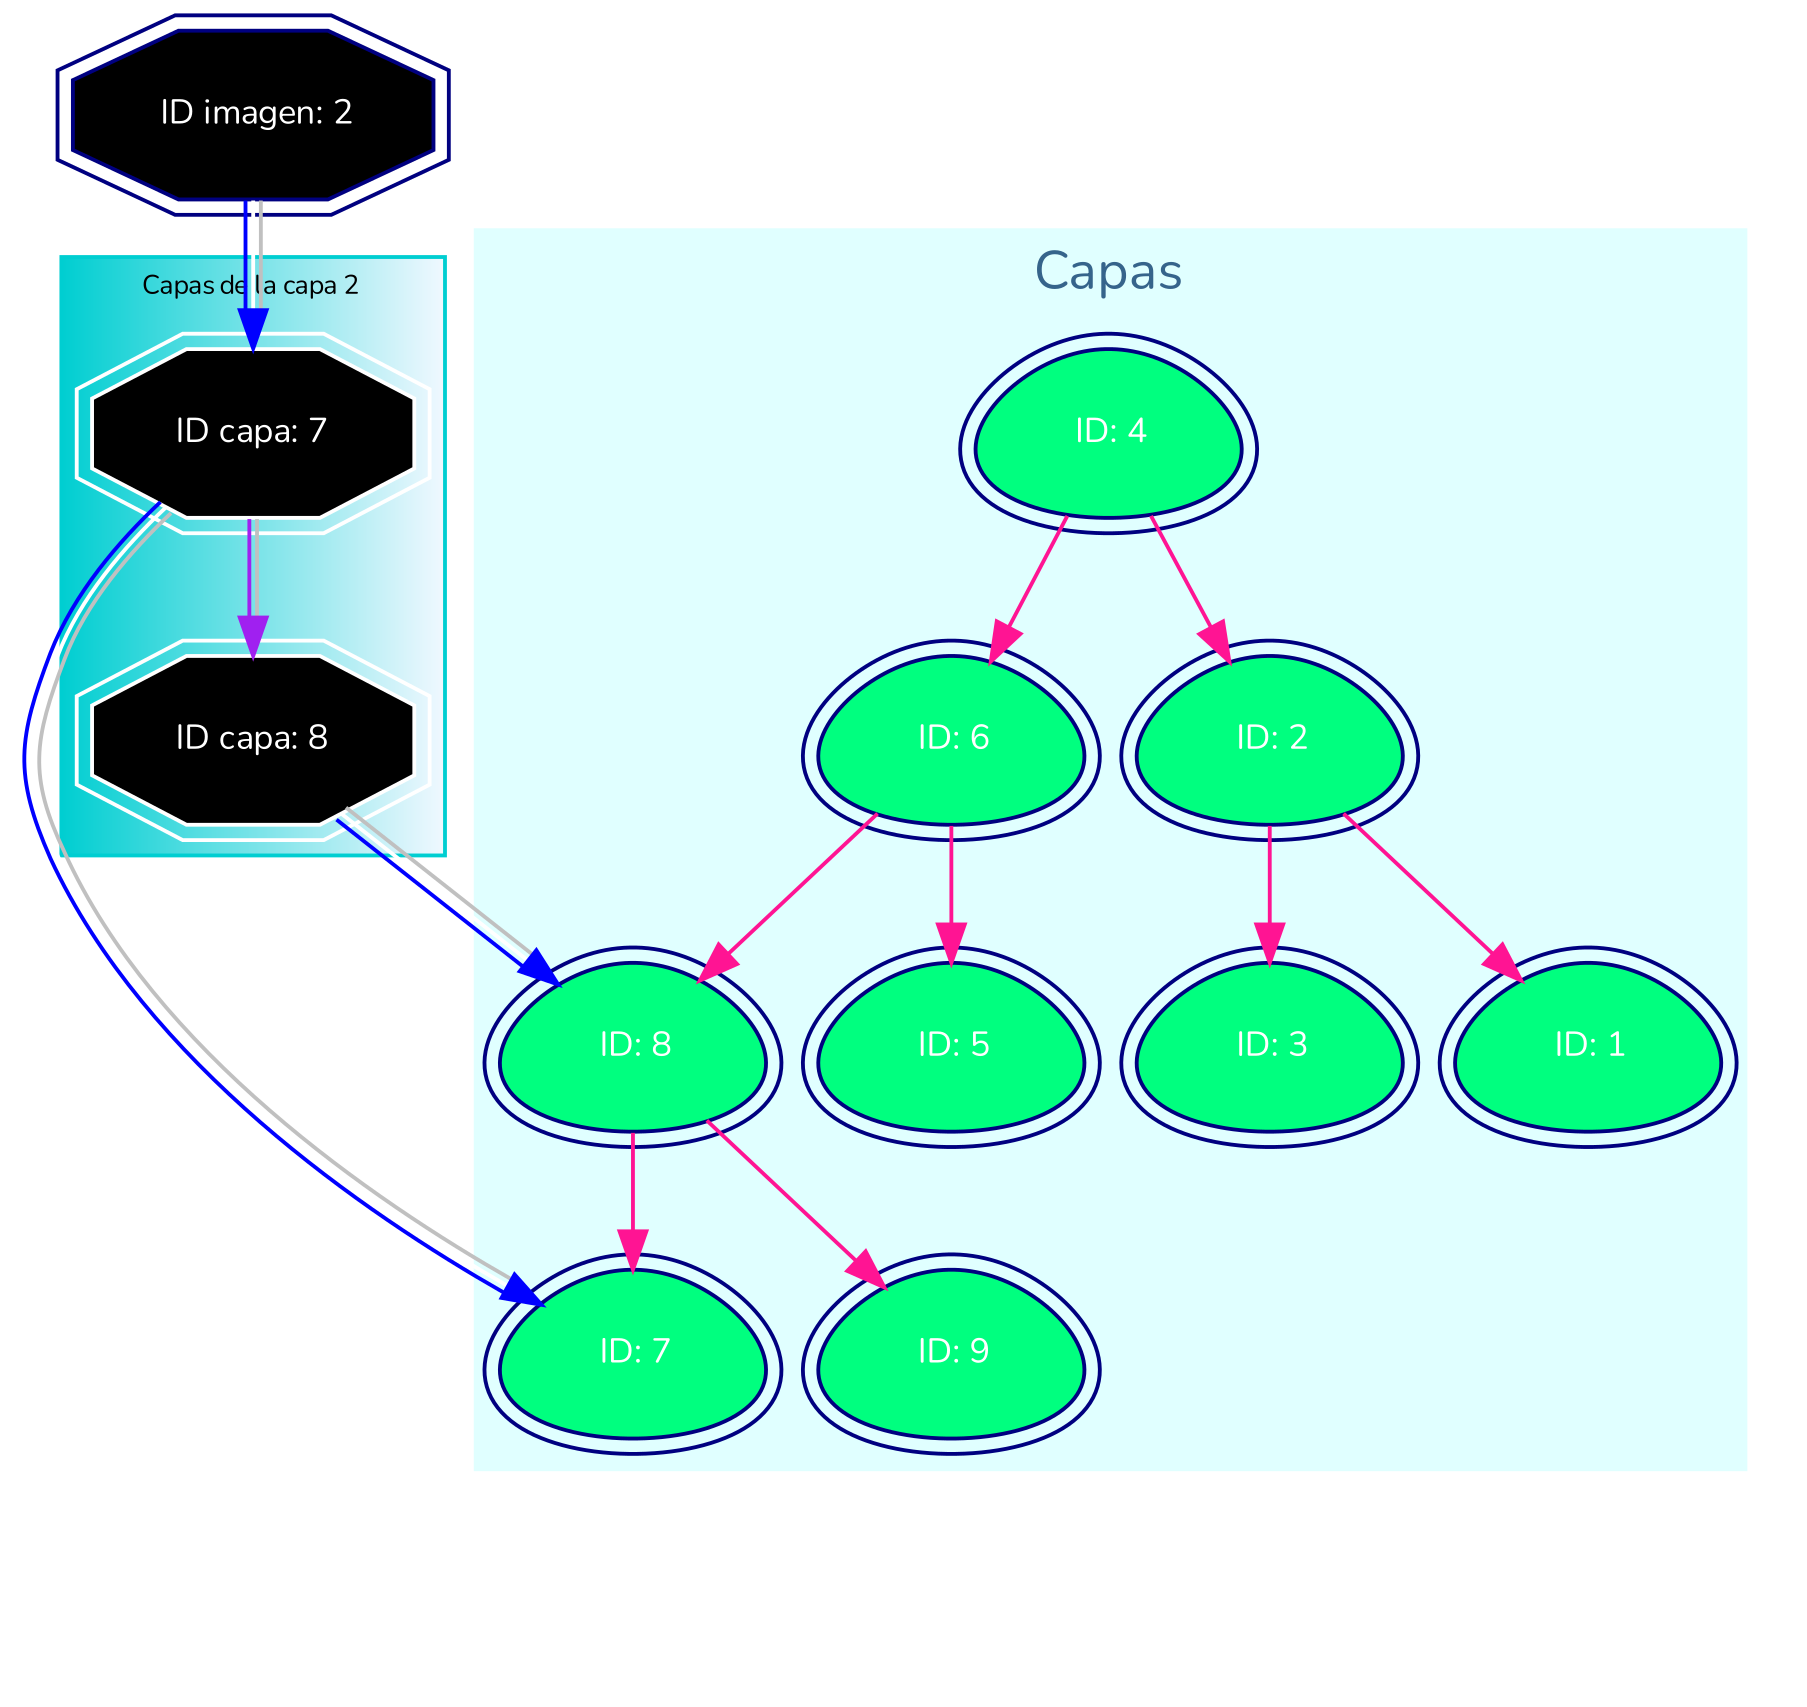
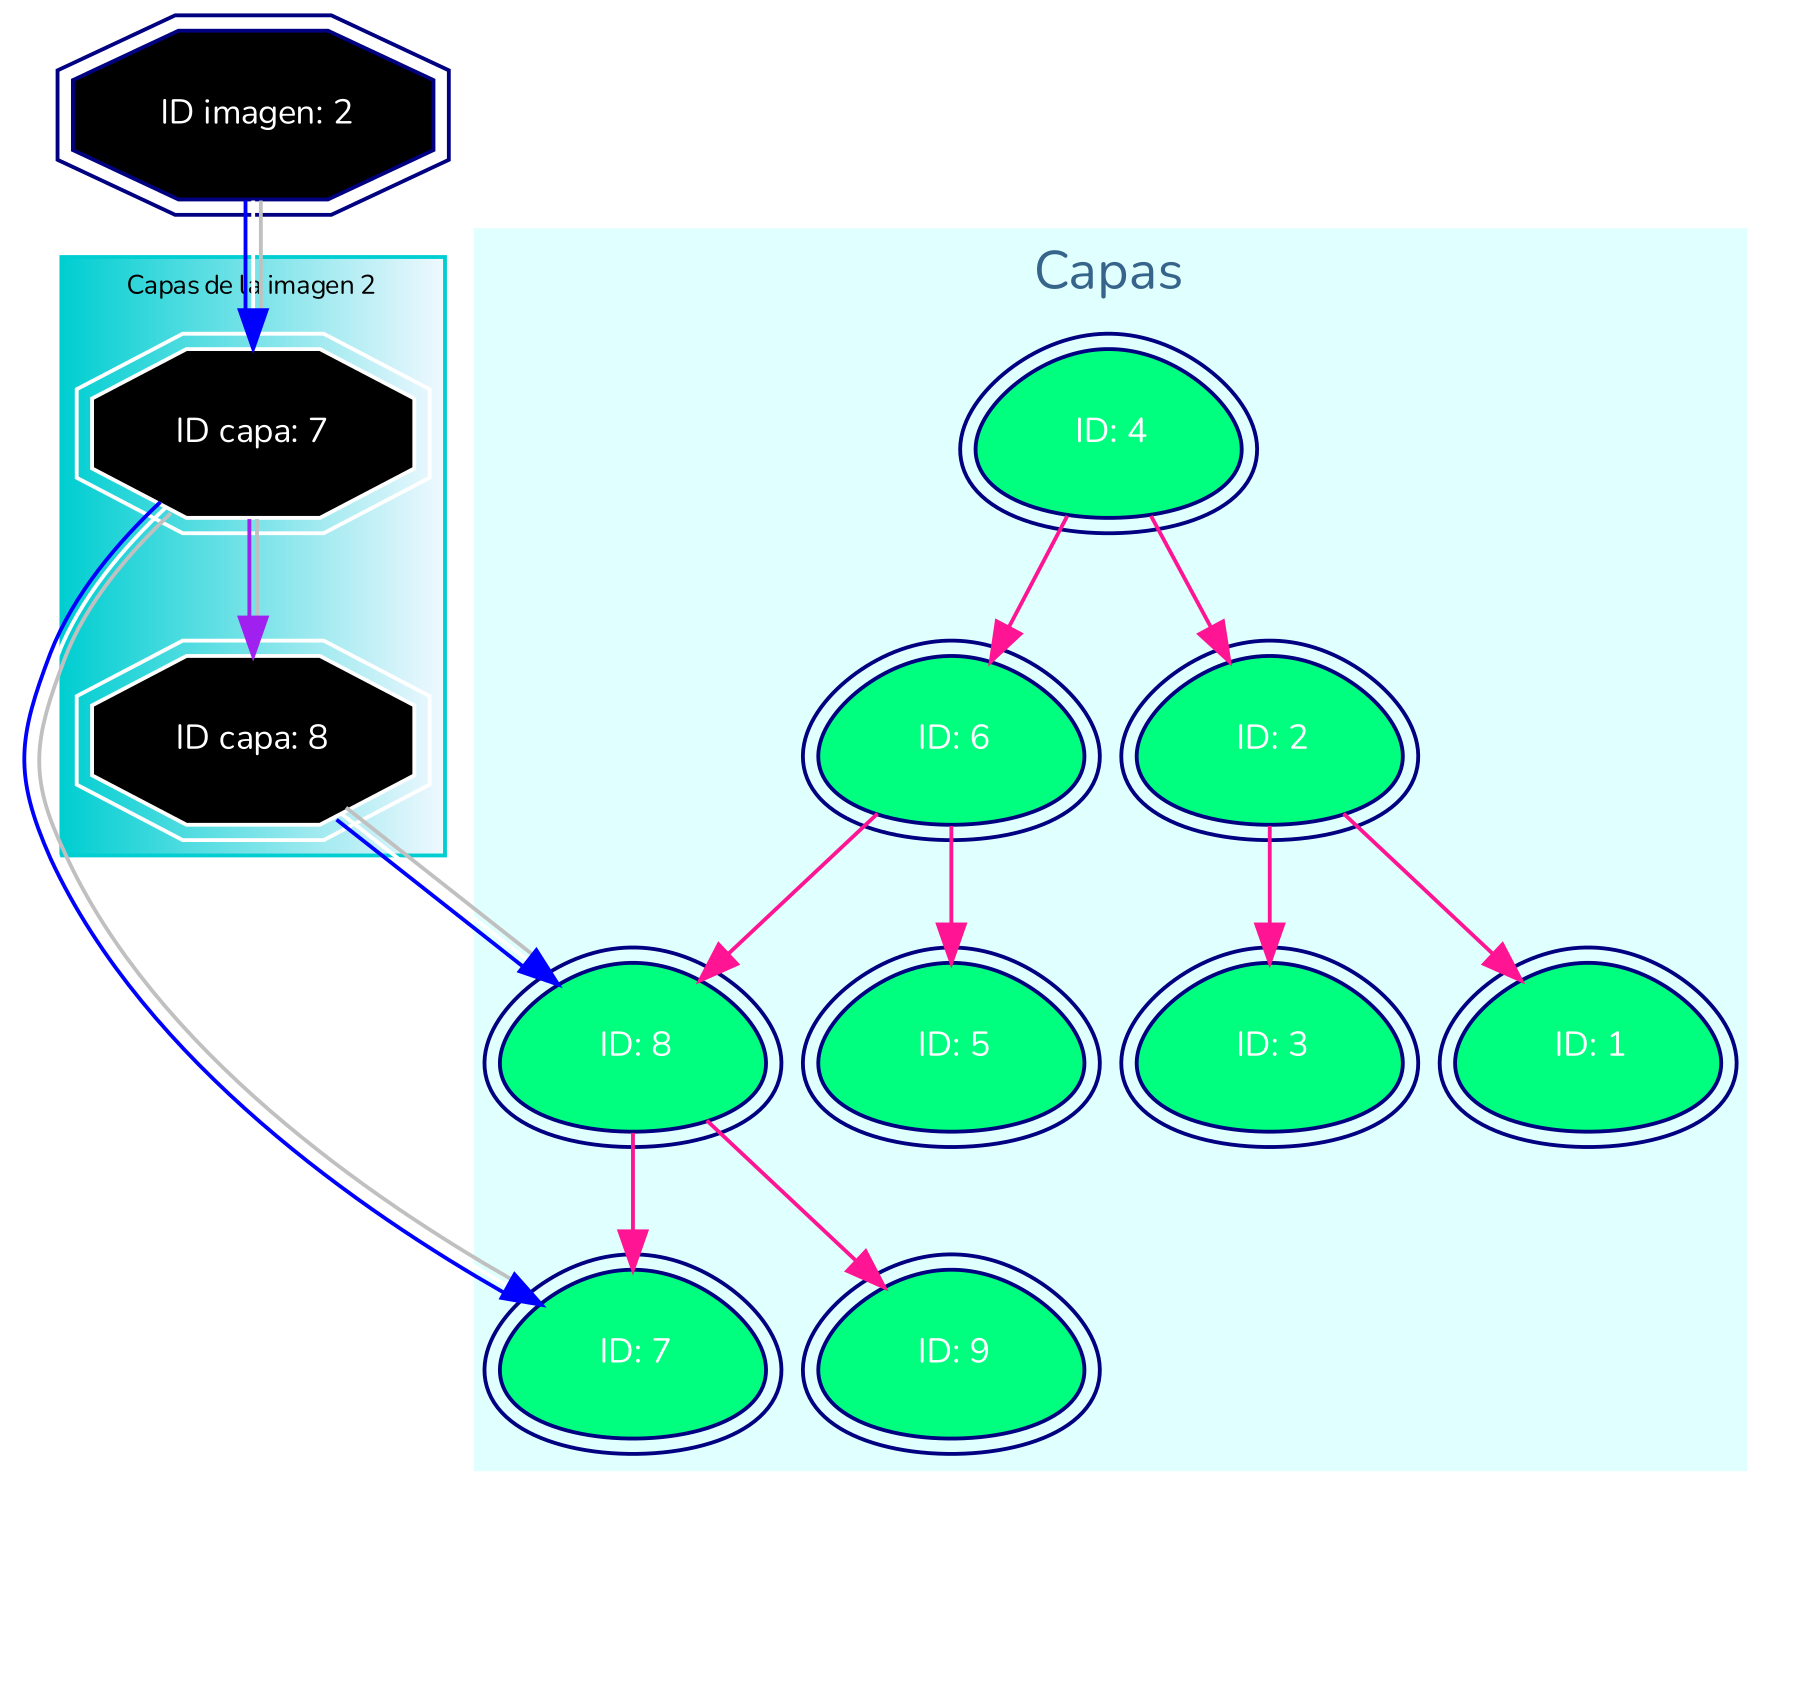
(253, 288) -> (253, 288)
